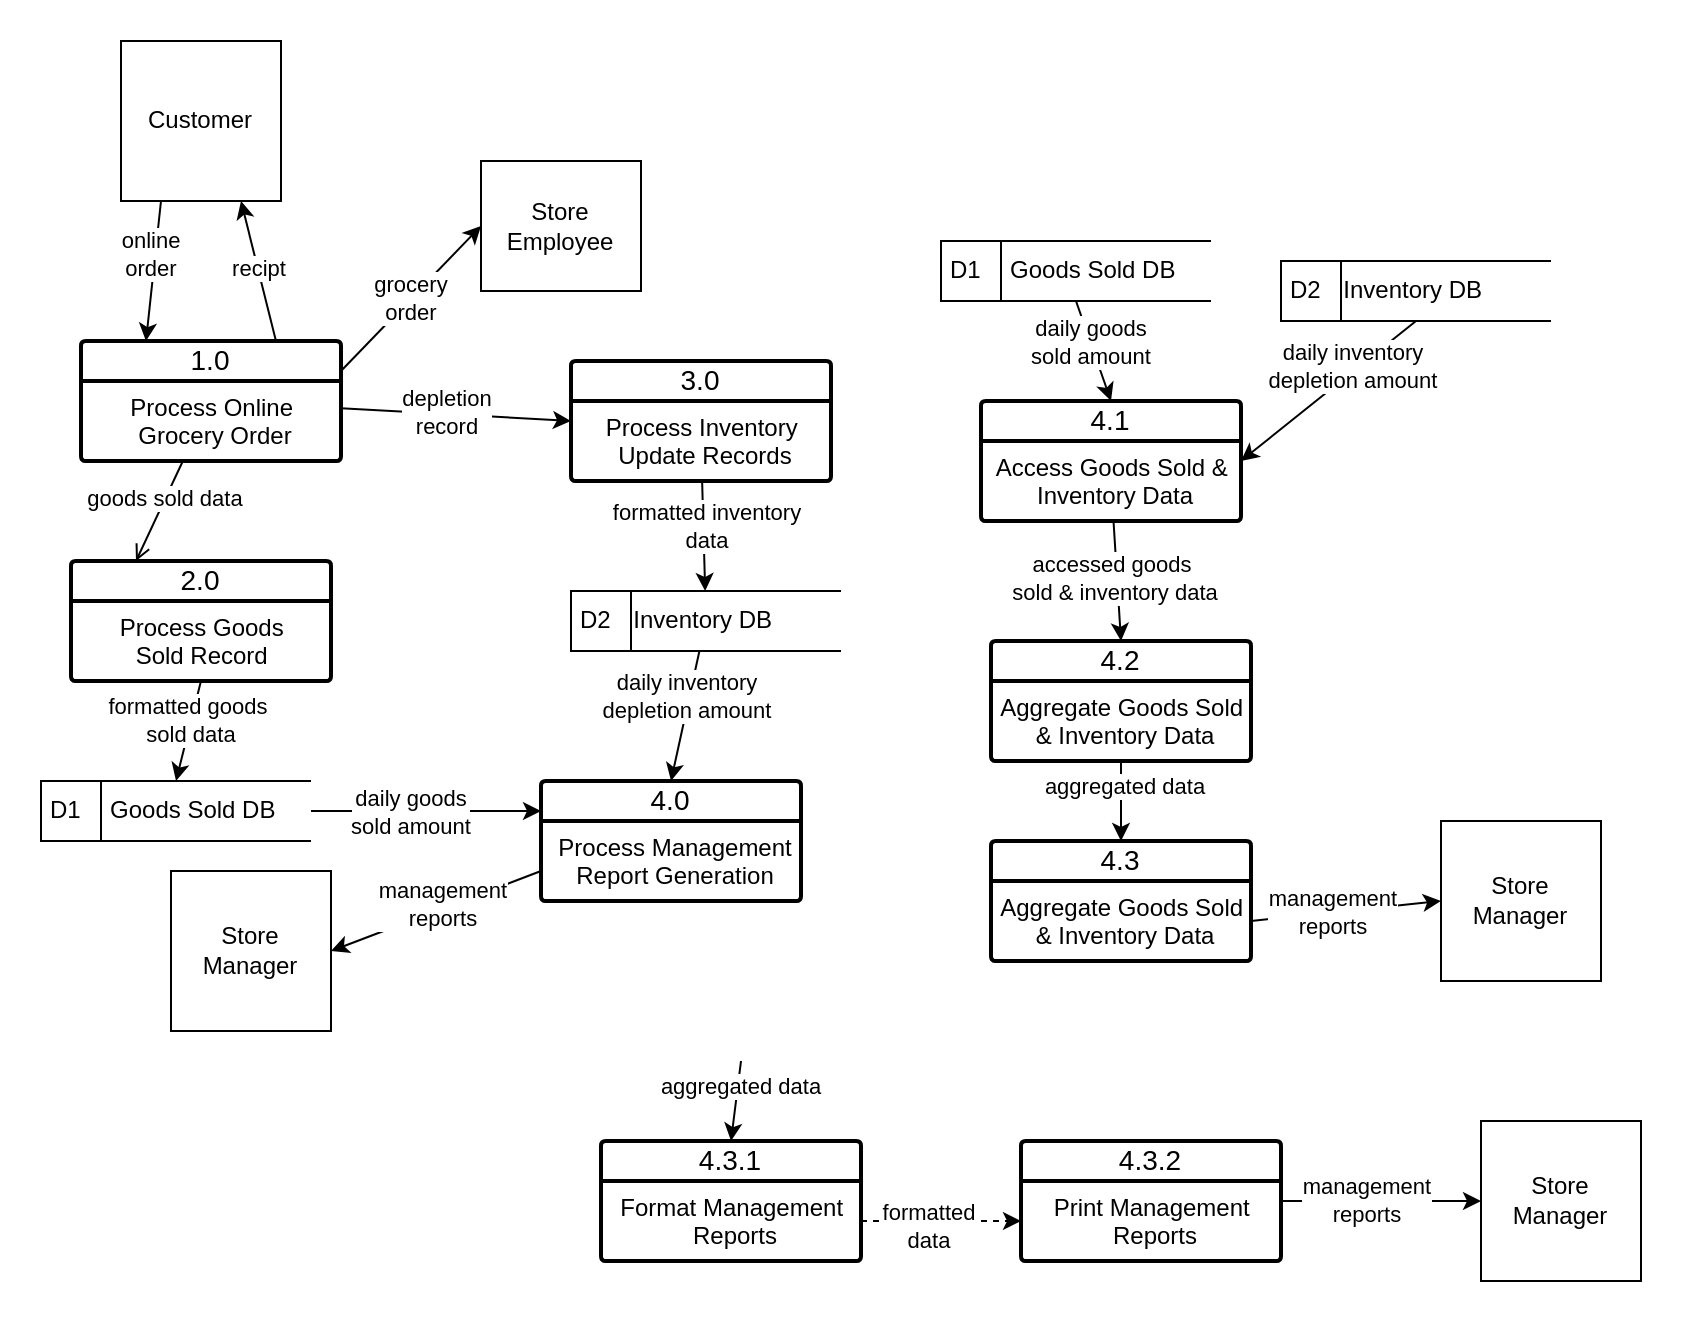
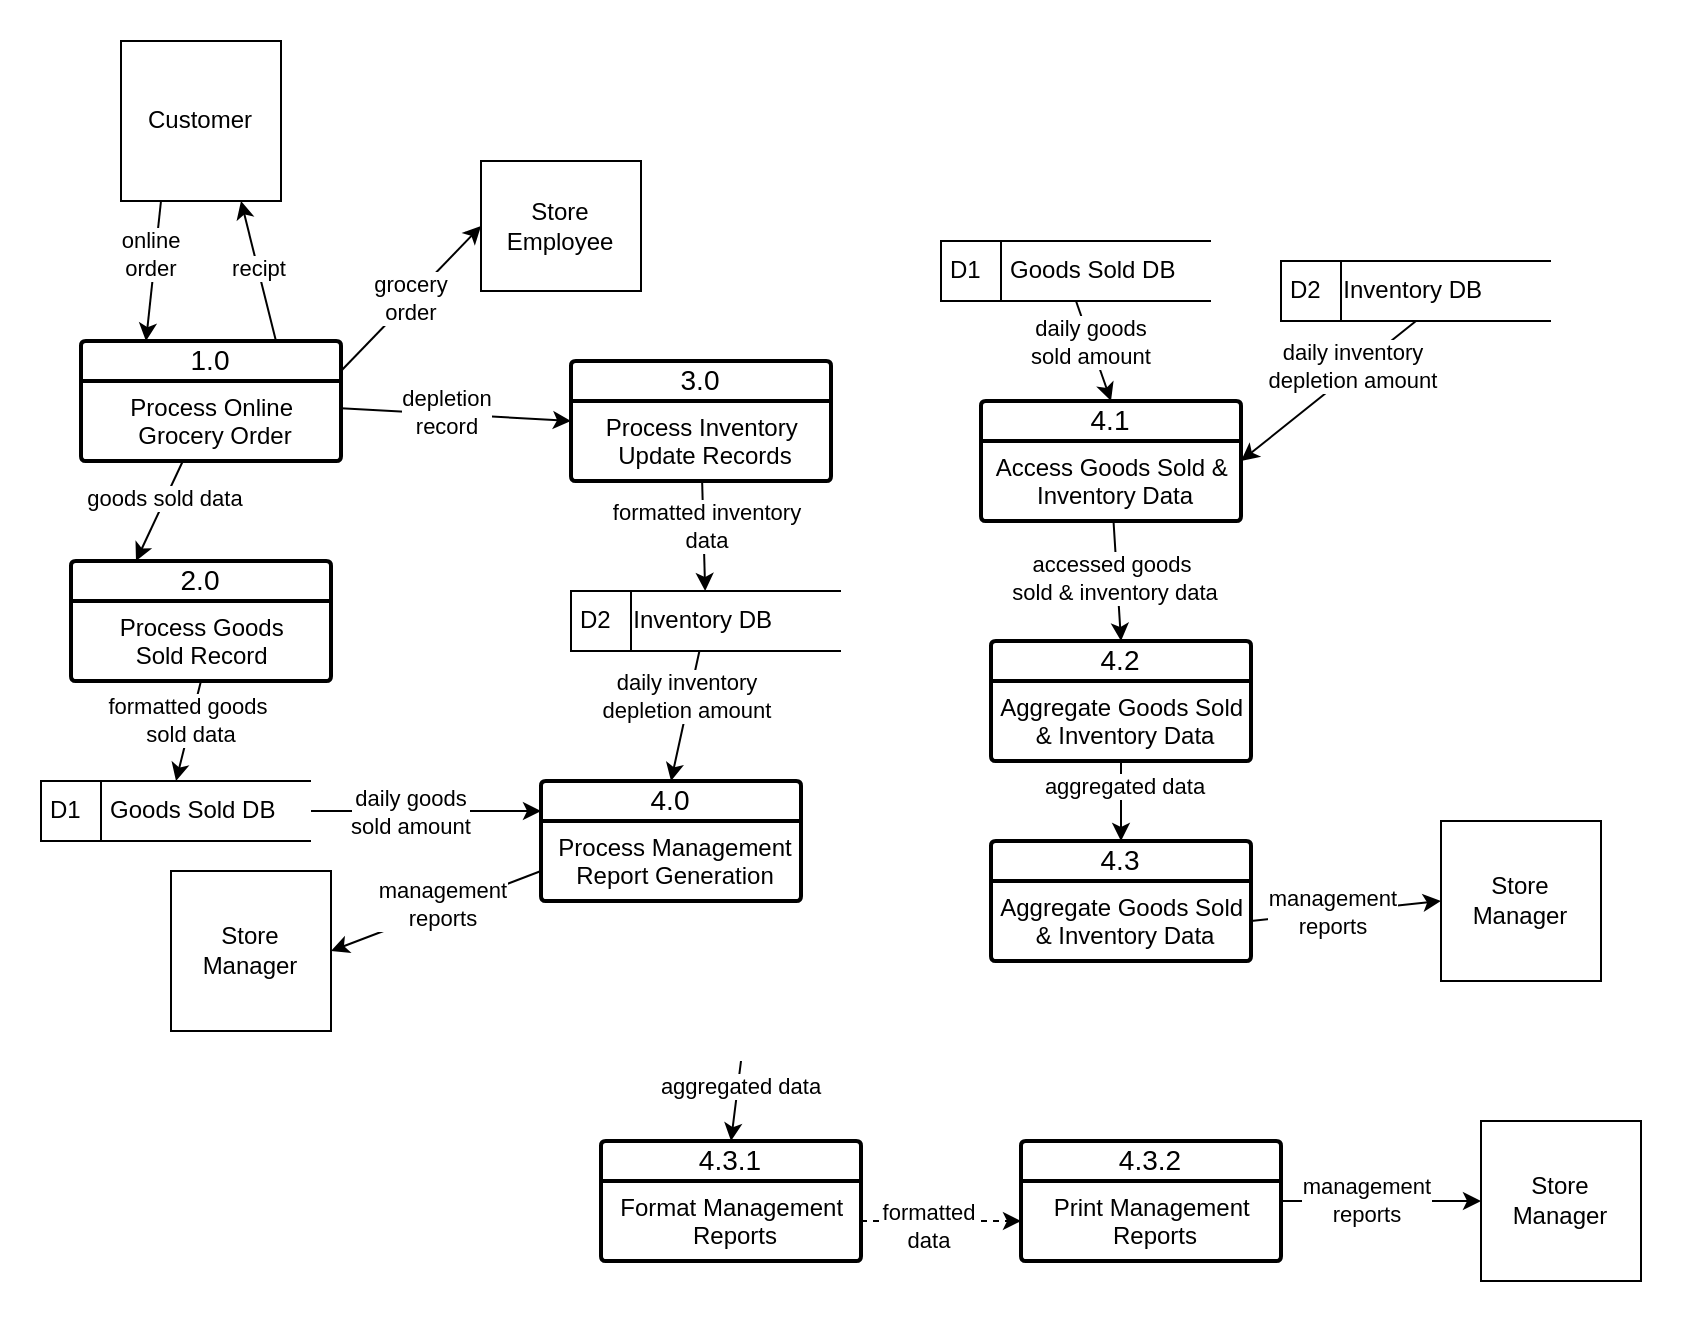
(141, 551) -> (142, 548)
